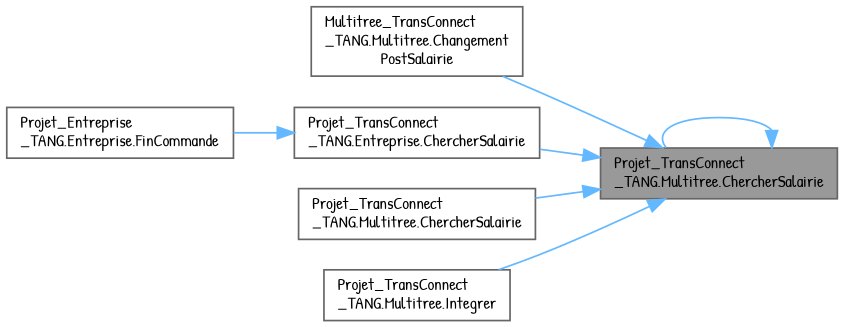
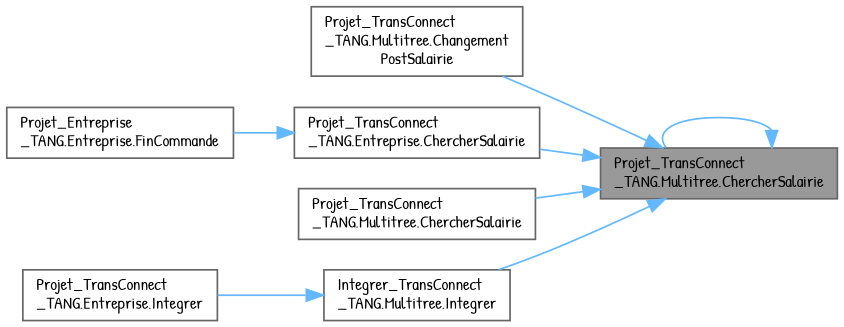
(417, 41) -> (417, 41)
none -> (120, 295)
(417, 295) -> (417, 295)
